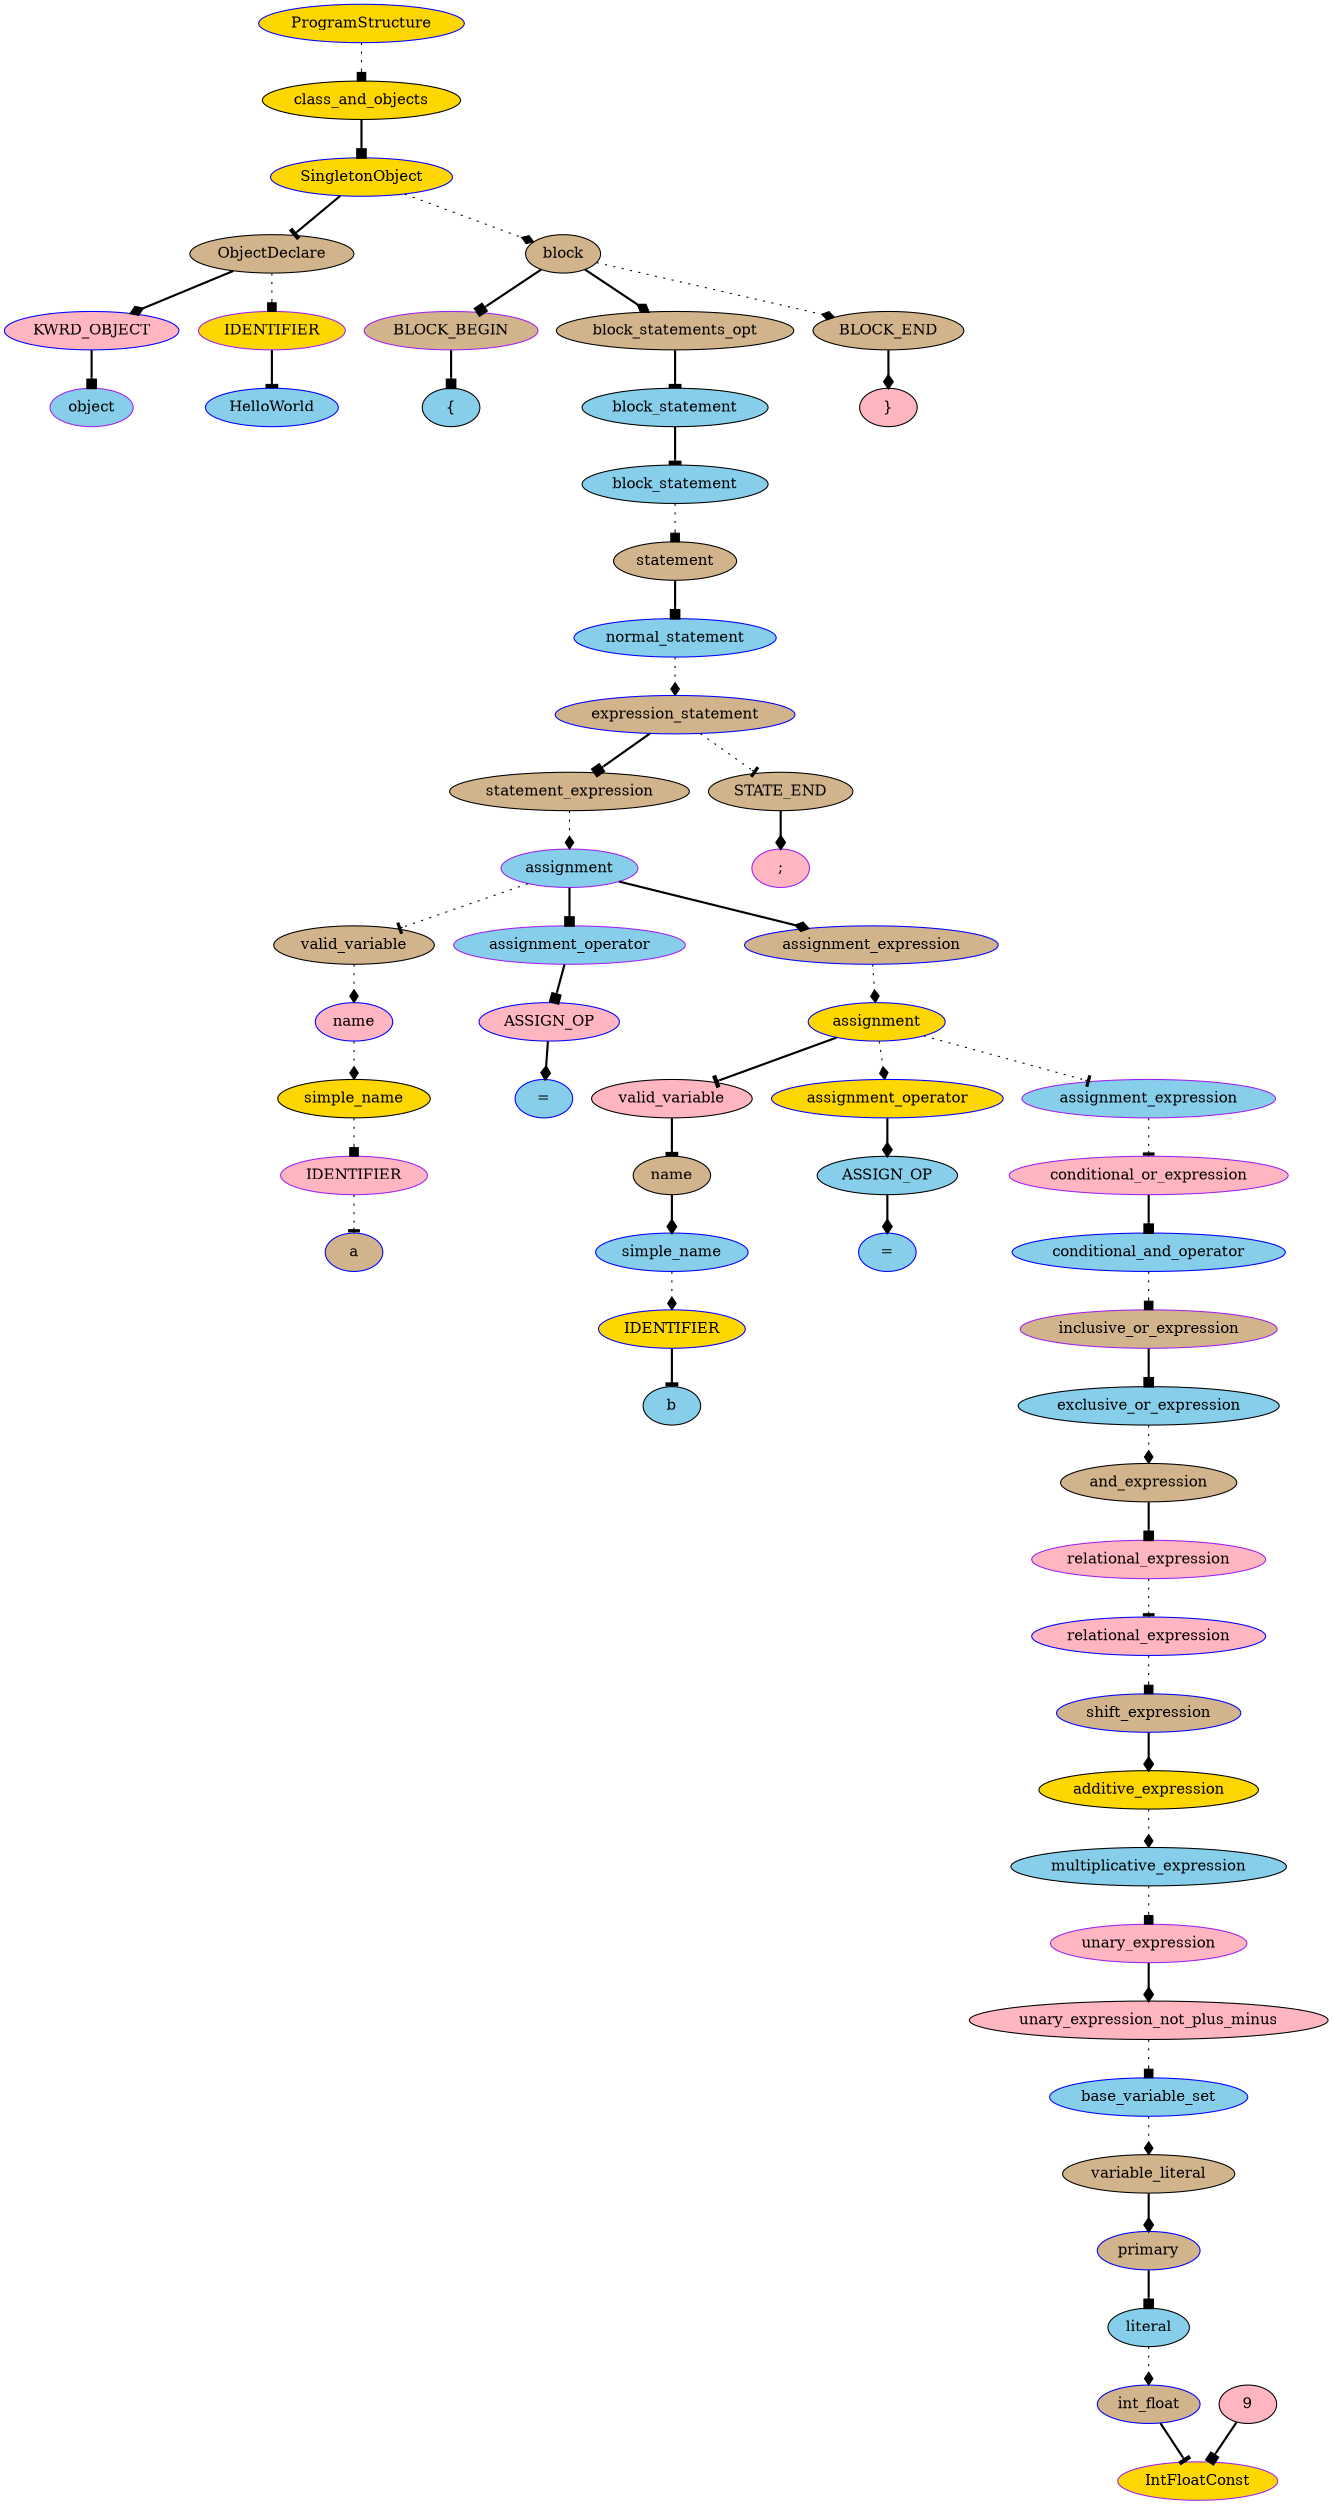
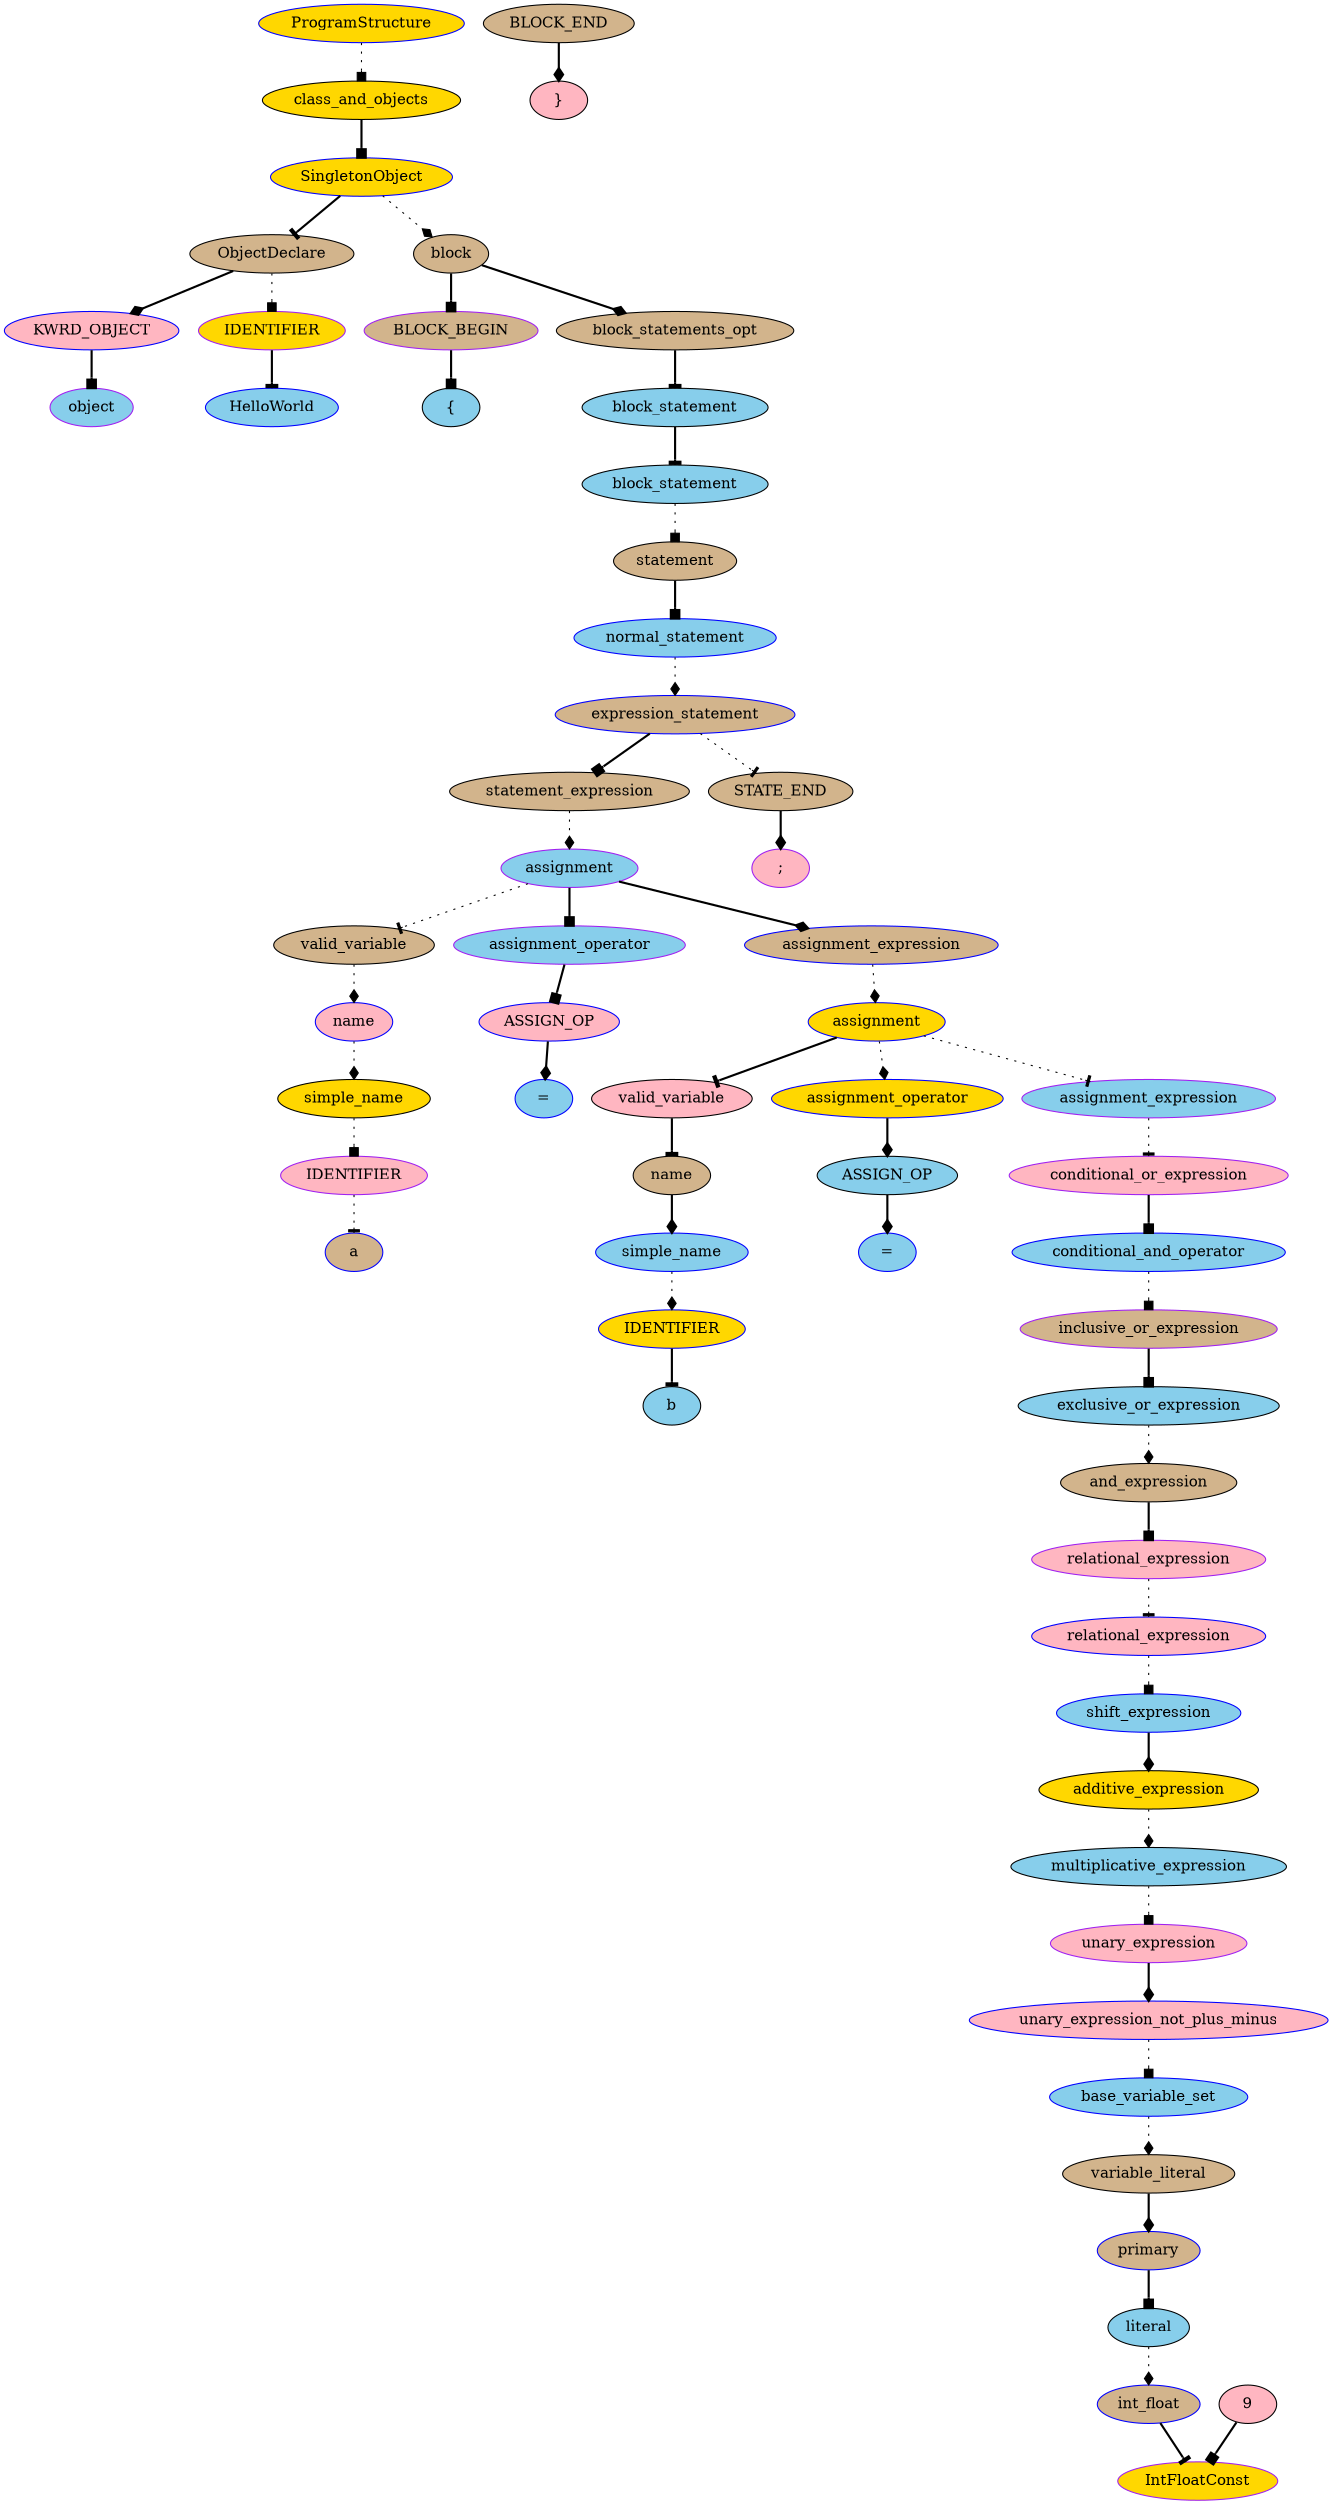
(709, 288) -> none
(1149, 1713) -> (1149, 1713)
(1149, 2020) -> (1149, 2020)
